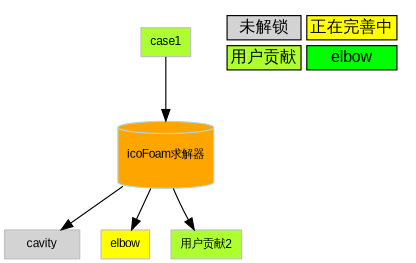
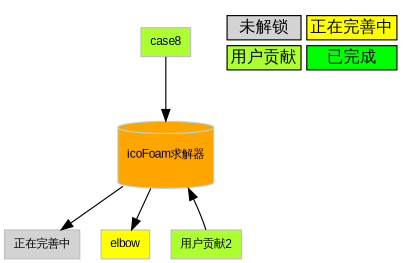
(166, 42) -> (166, 42)
(352, 57) -> (352, 57)
(180, 204) -> (200, 214)
(42, 244) -> (42, 244)
